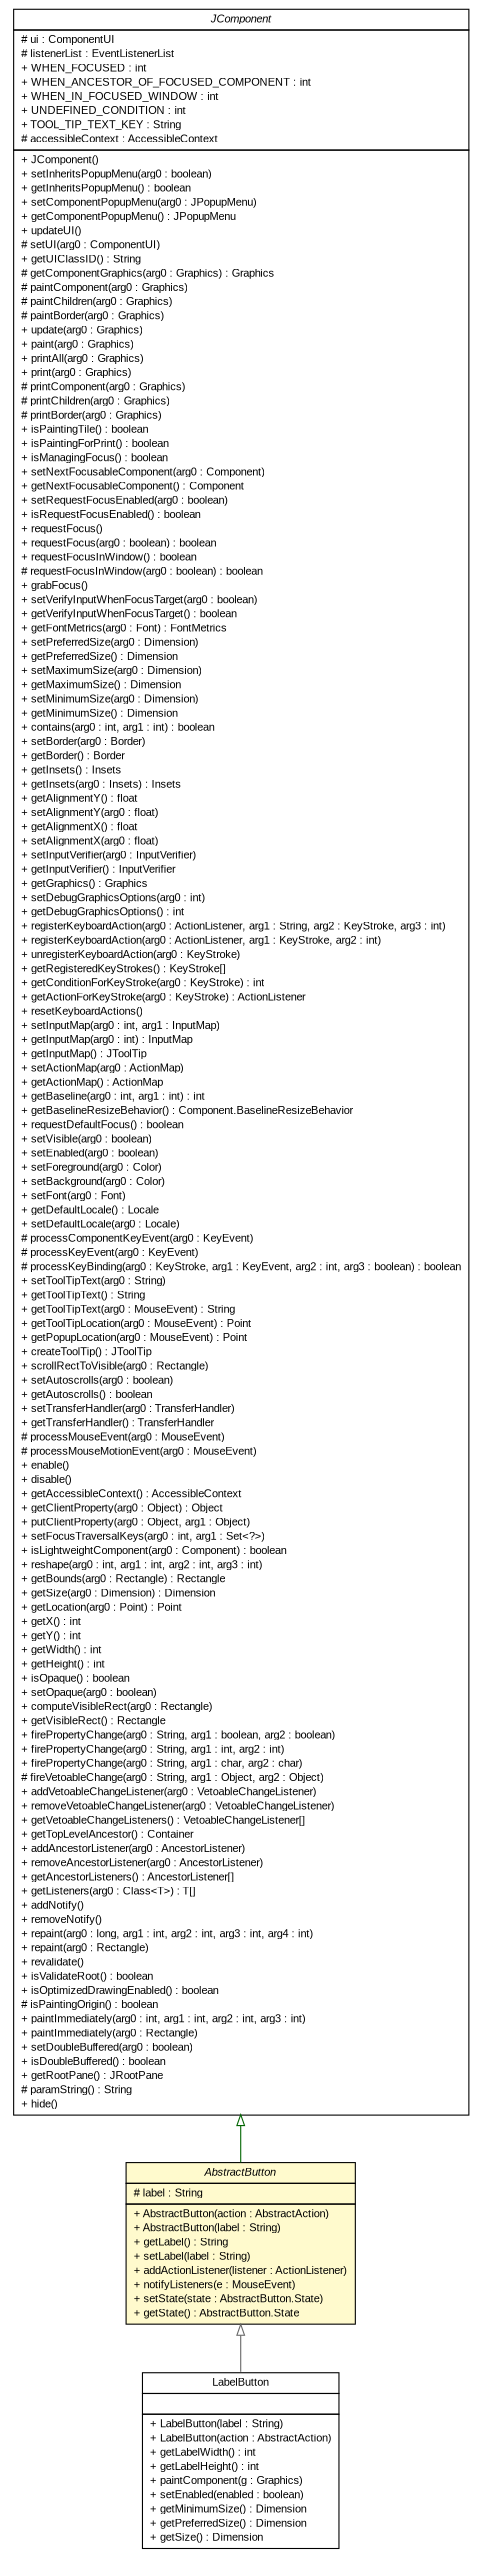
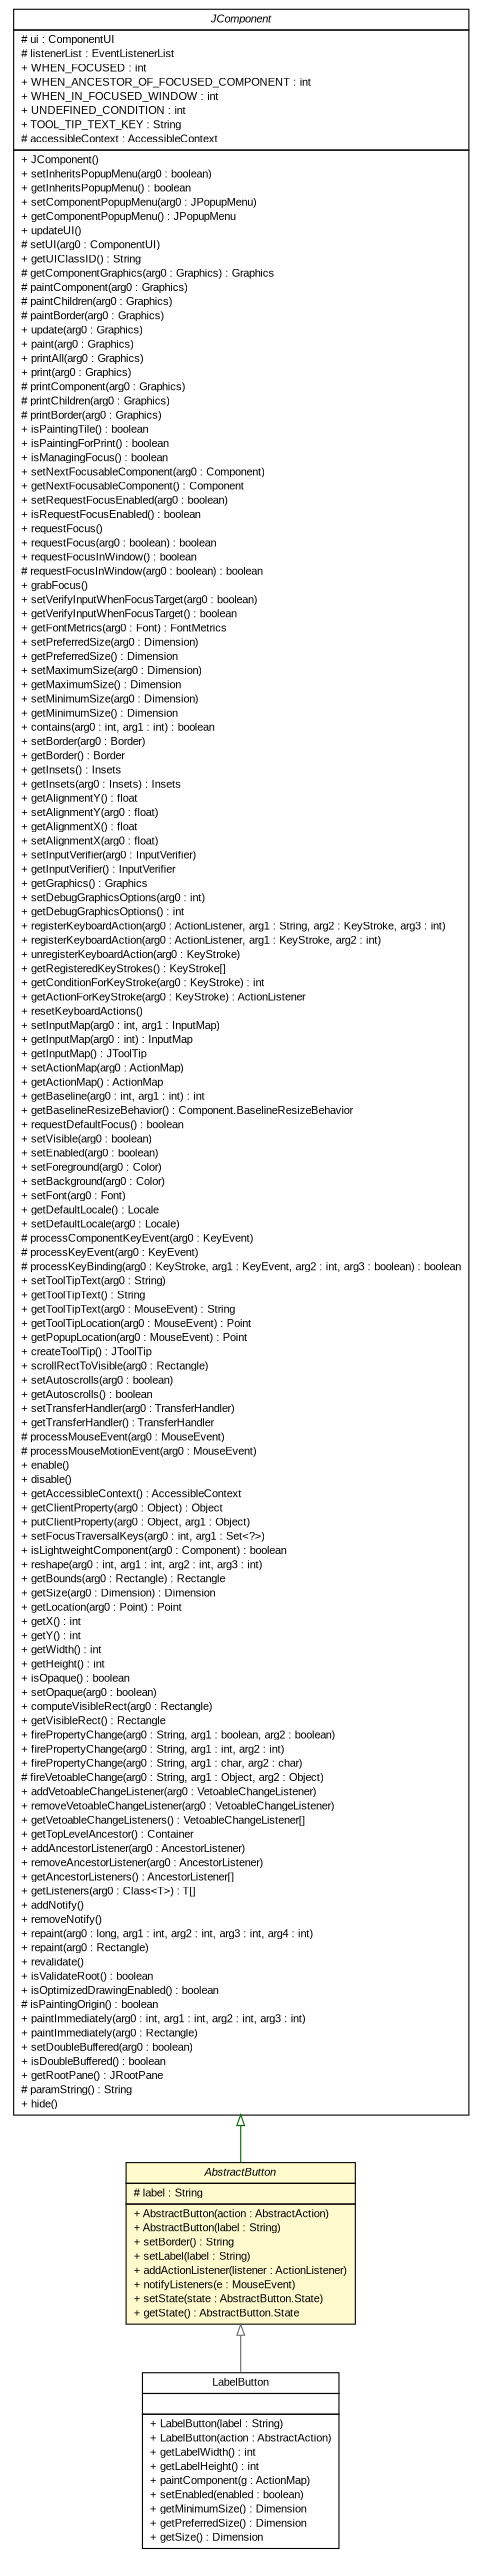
(181, 2242) -> (184, 2242)
(227, 2481) -> (230, 2481)
